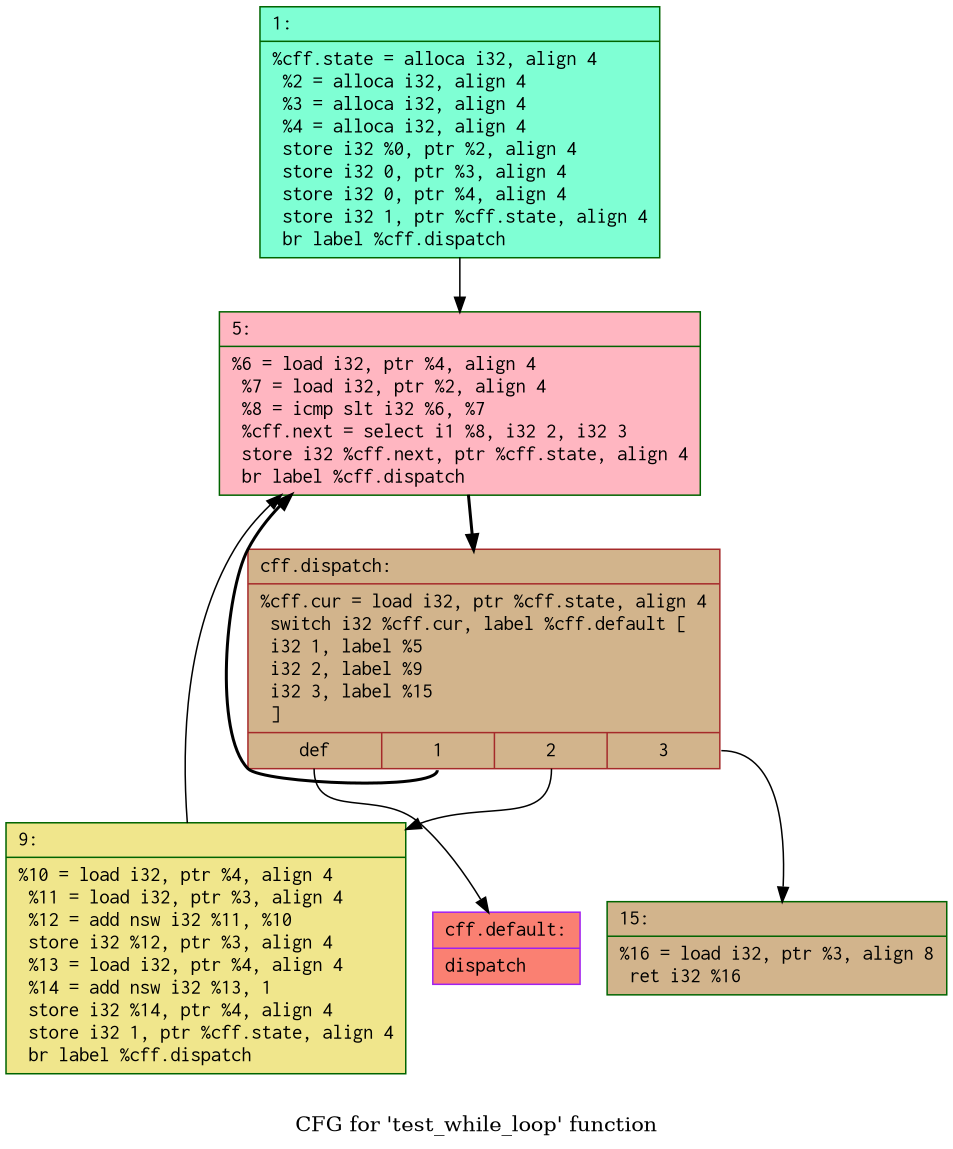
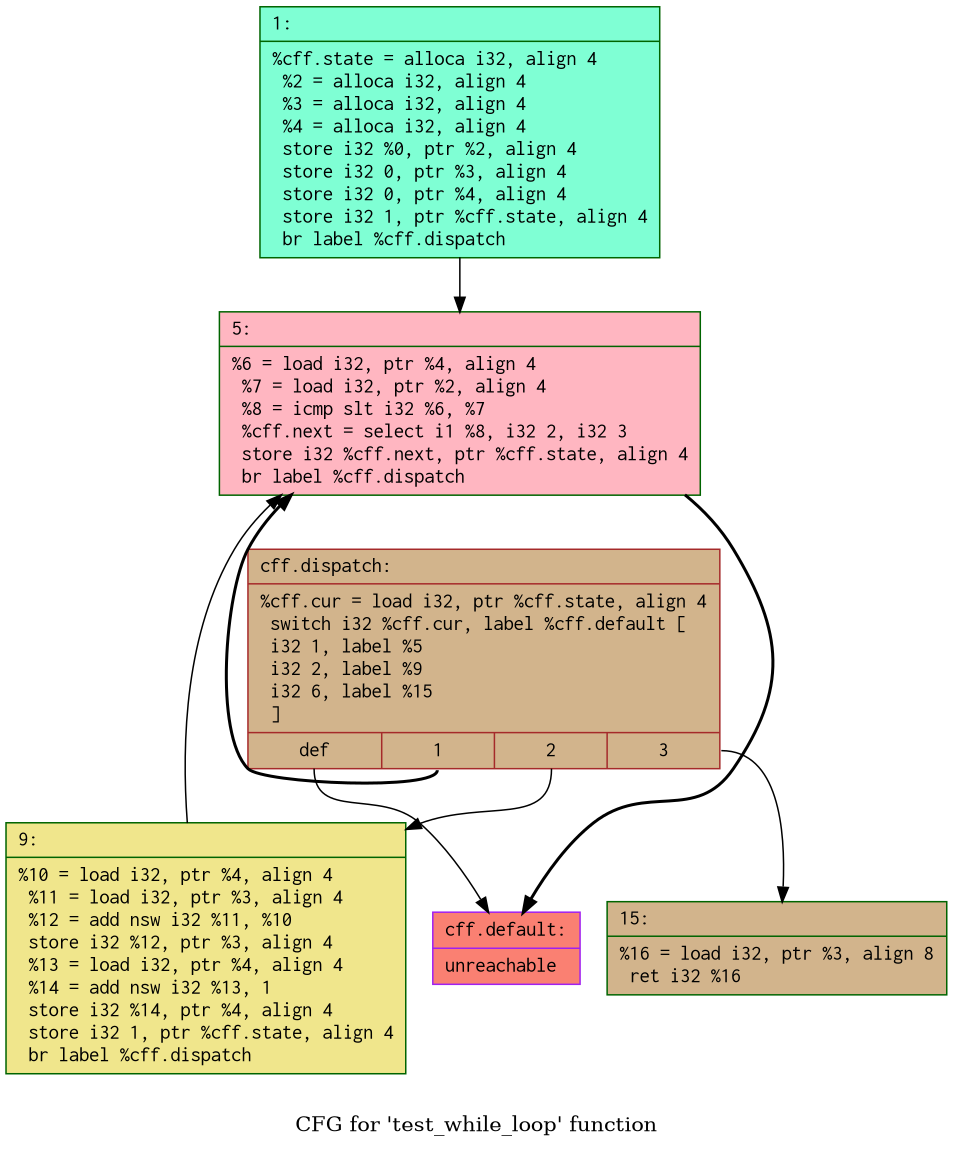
(470, 515) -> (748, 745)
(346, 691) -> (346, 691)
(486, 966) -> (501, 966)
